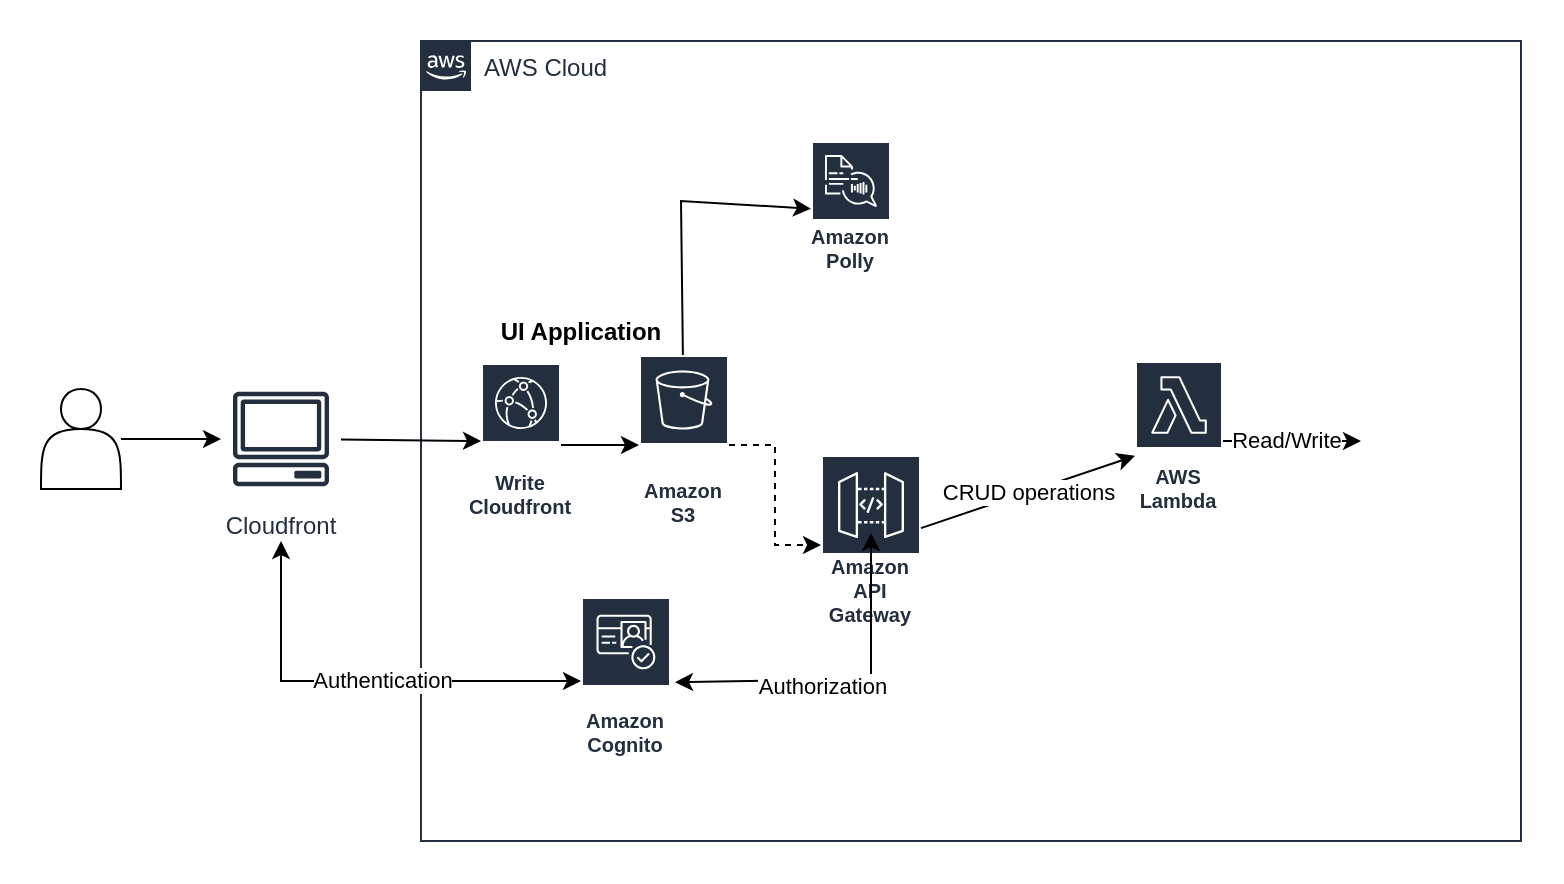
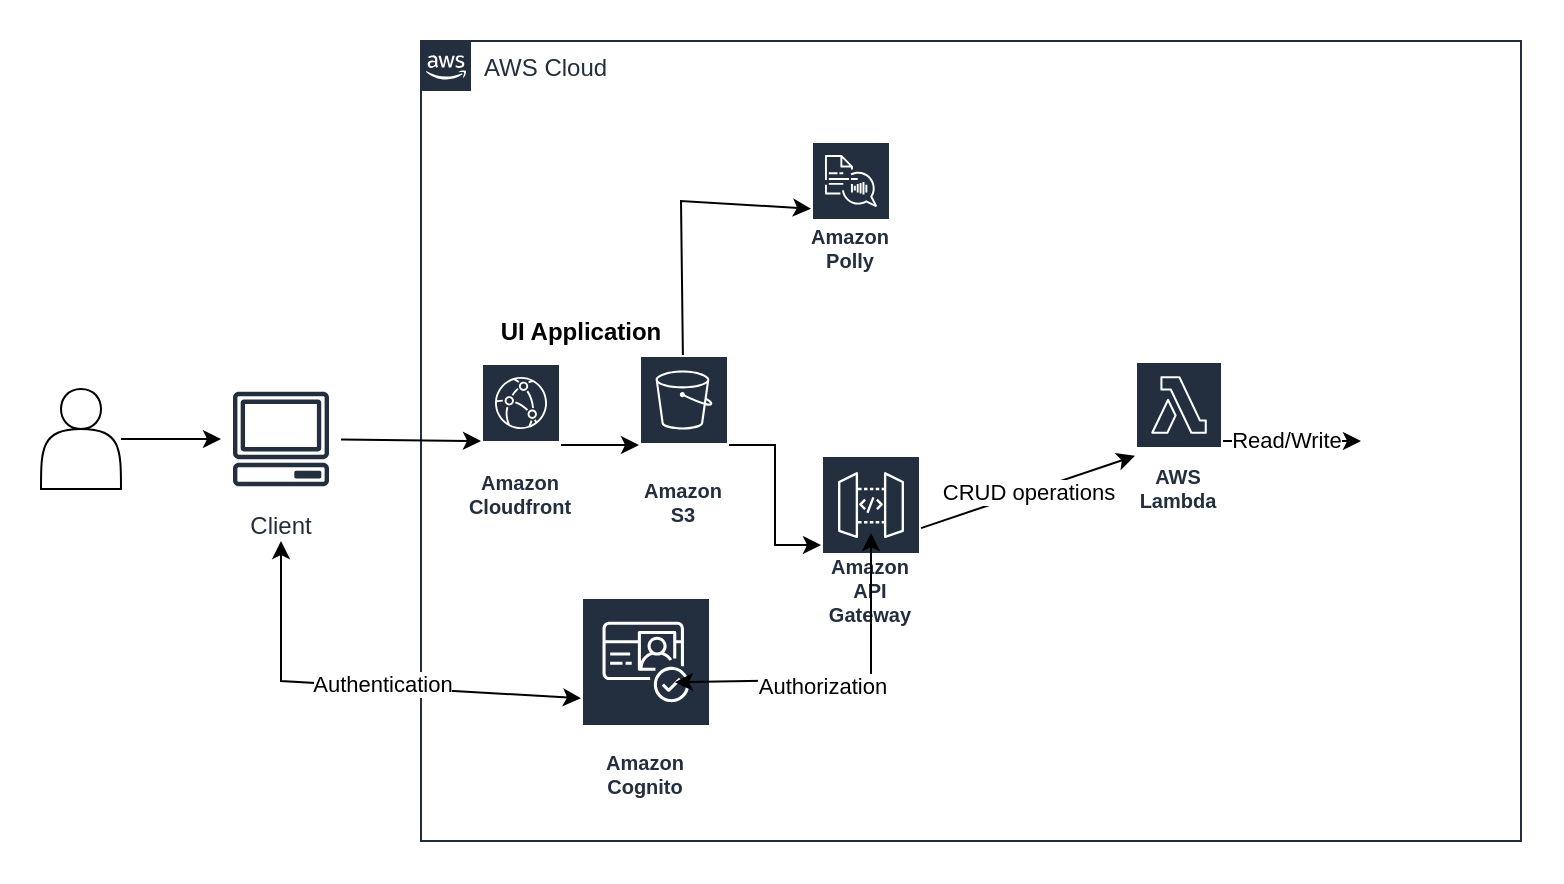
(521, 483) -> (521, 483)
(775, 490) -> (775, 490)
(282, 527) -> (282, 527)
(626, 681) -> (646, 702)
